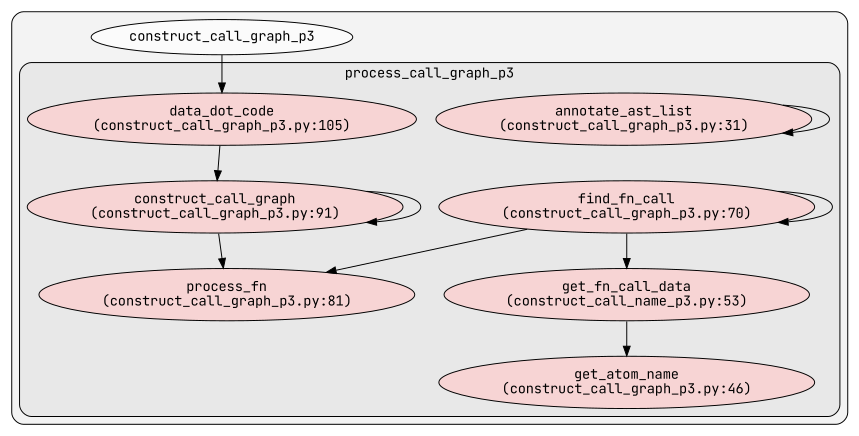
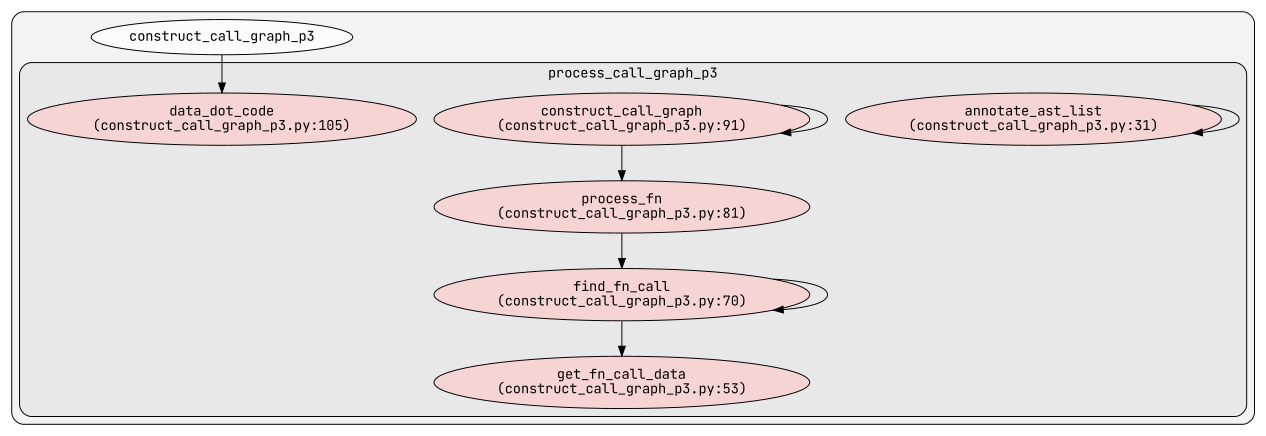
(219, 158) -> none
(432, 250) -> (622, 246)
(627, 295) -> (622, 382)
(627, 382) -> none
